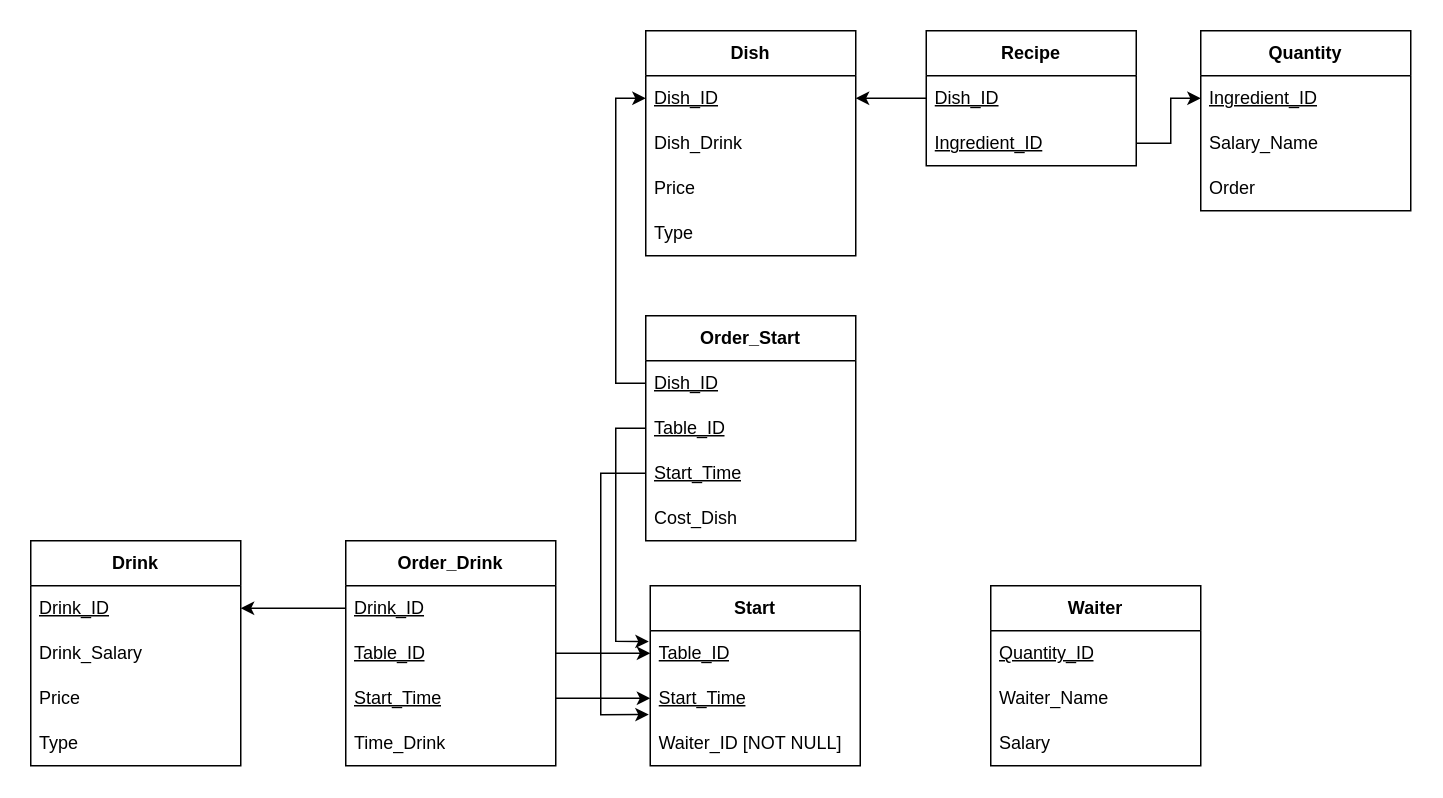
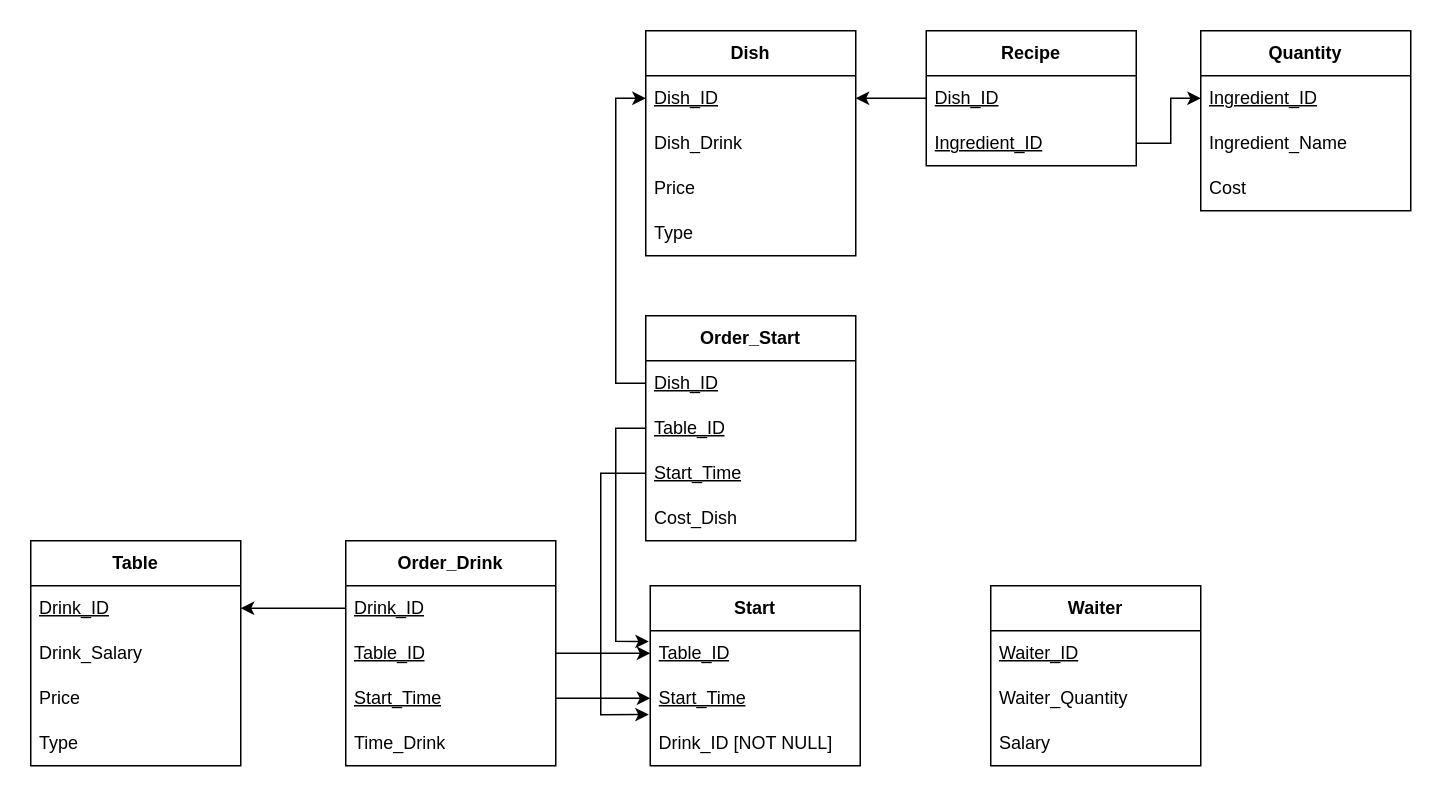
(1263, 143) -> (1283, 143)
(1235, 188) -> (1230, 188)
(136, 563) -> (136, 563)
(1053, 653) -> (1043, 653)
(1053, 698) -> (1071, 698)
(753, 743) -> (748, 743)
